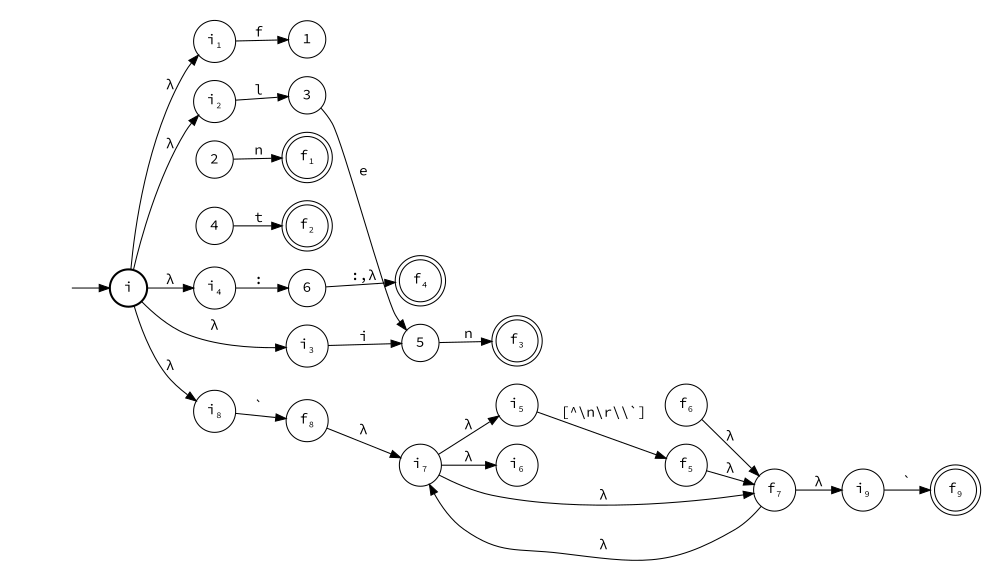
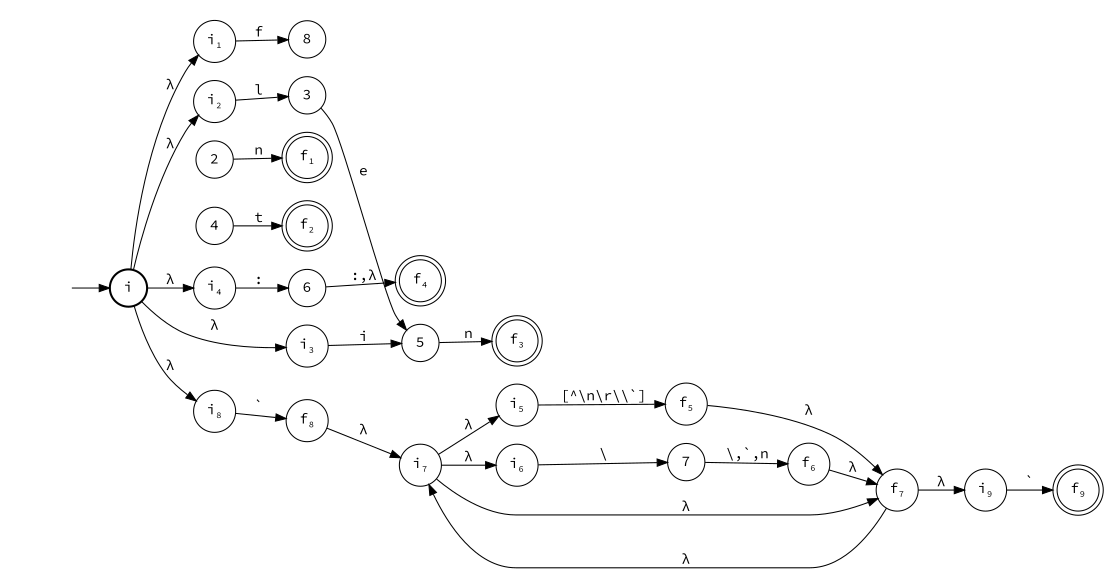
(307, 39) -> (307, 39)
none -> (686, 462)
